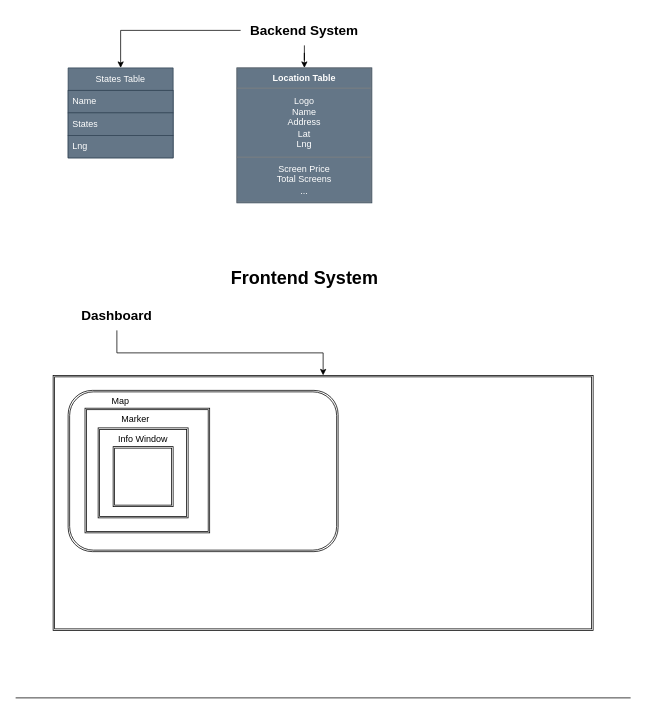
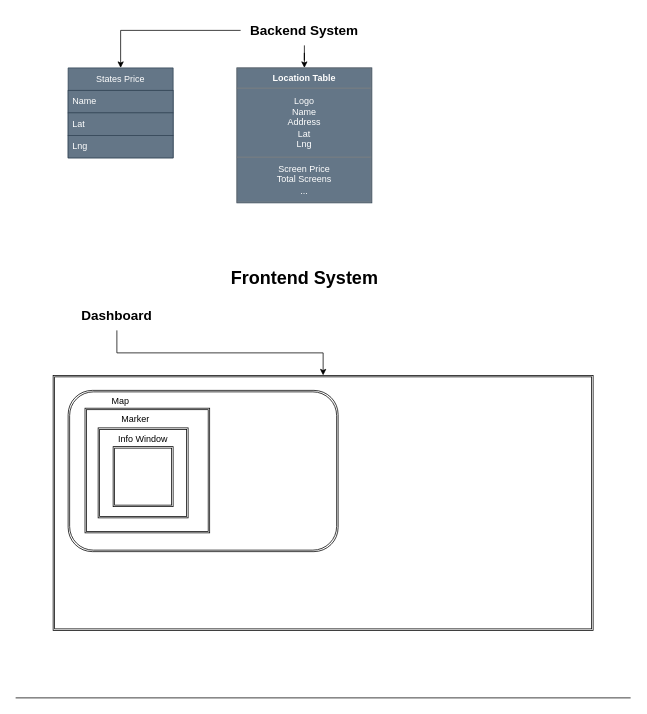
(120, 79) -> (120, 79)
(87, 124) -> (80, 124)
